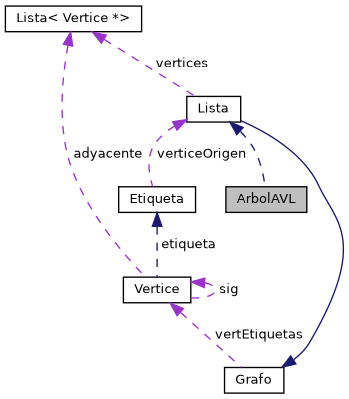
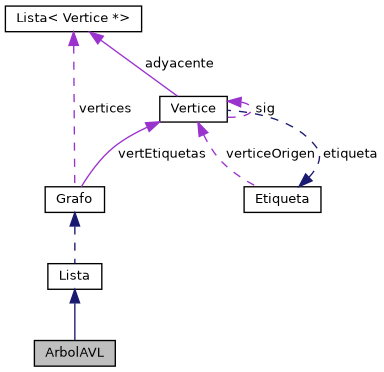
(150, 68) -> (74, 116)
(151, 152) -> (226, 165)
(258, 157) -> (75, 322)
(73, 172) -> (139, 68)
(339, 225) -> (75, 245)
(211, 340) -> (109, 151)
